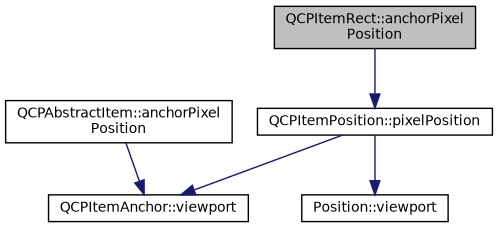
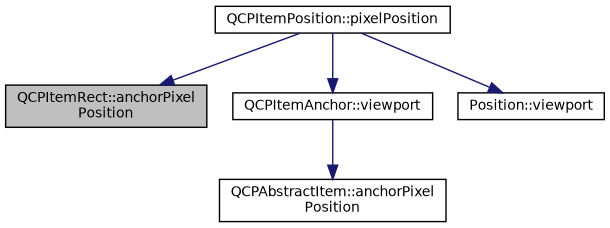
(375, 71) -> (237, 57)
(133, 162) -> (333, 142)
